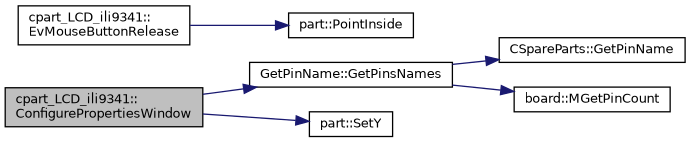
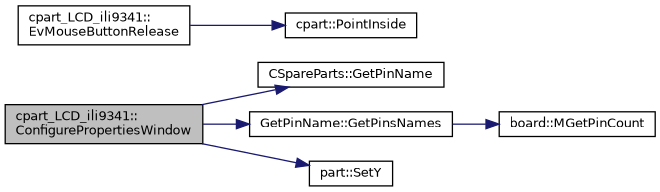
(351, 25) -> (351, 25)
(469, 63) -> (239, 97)
